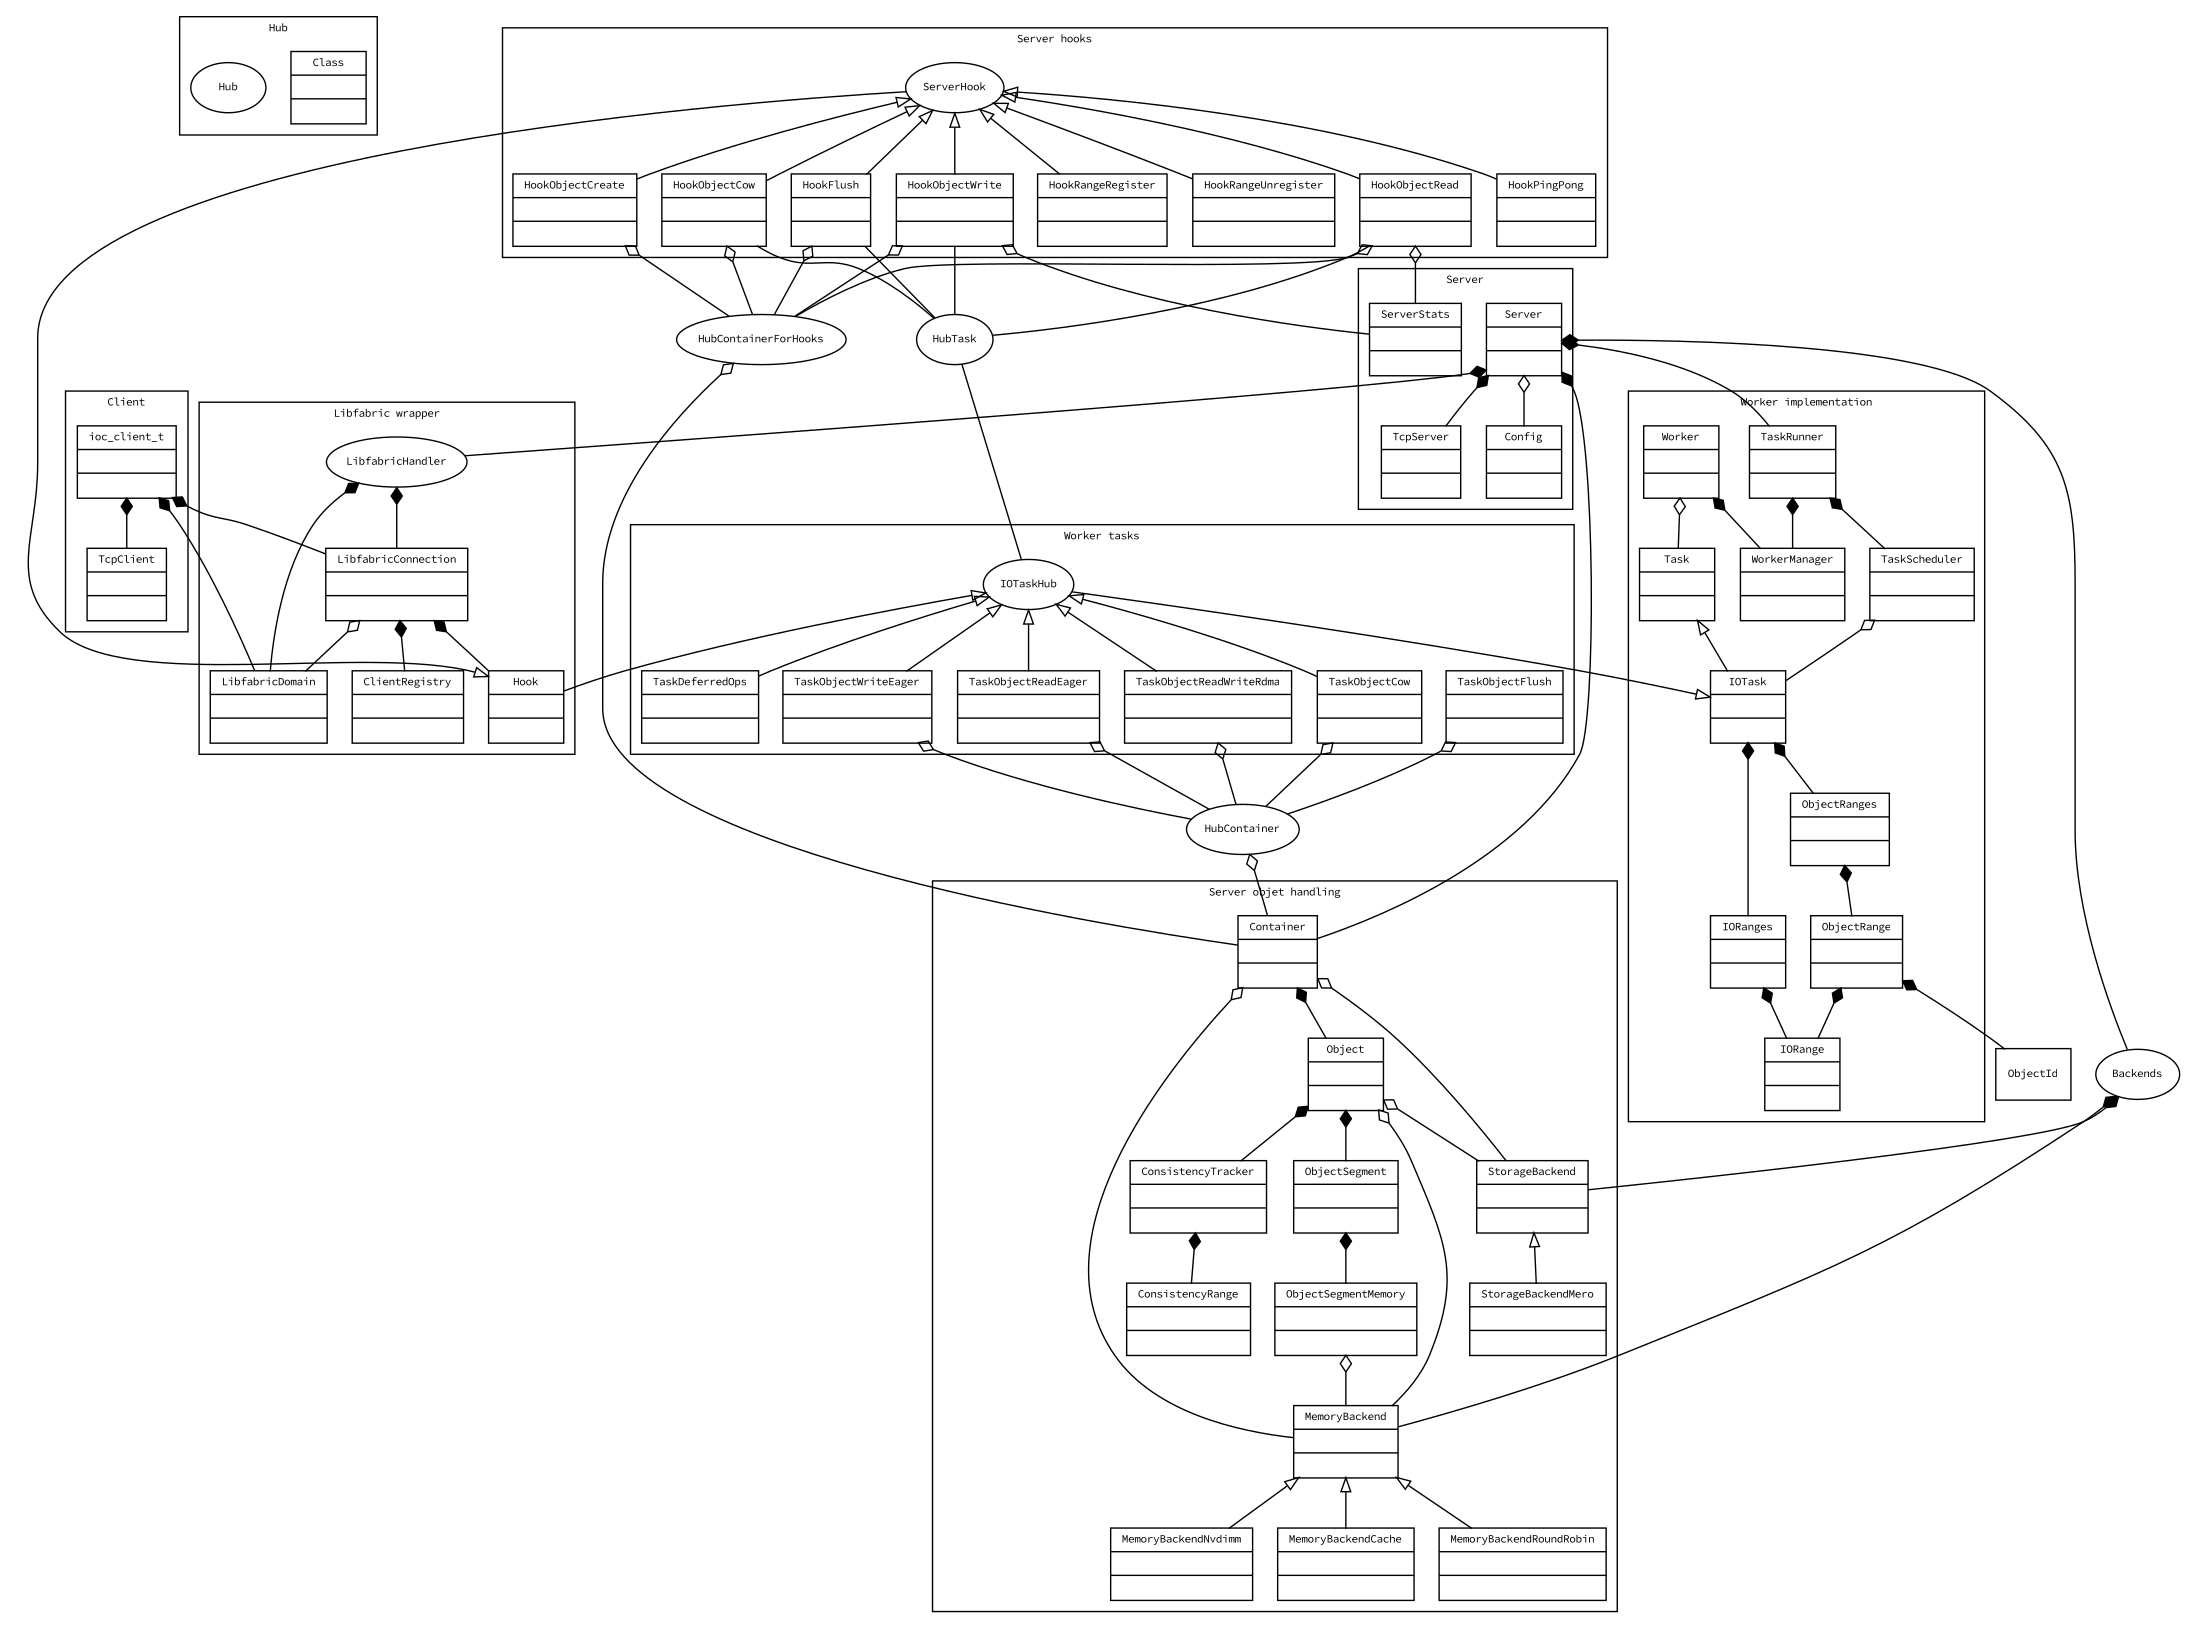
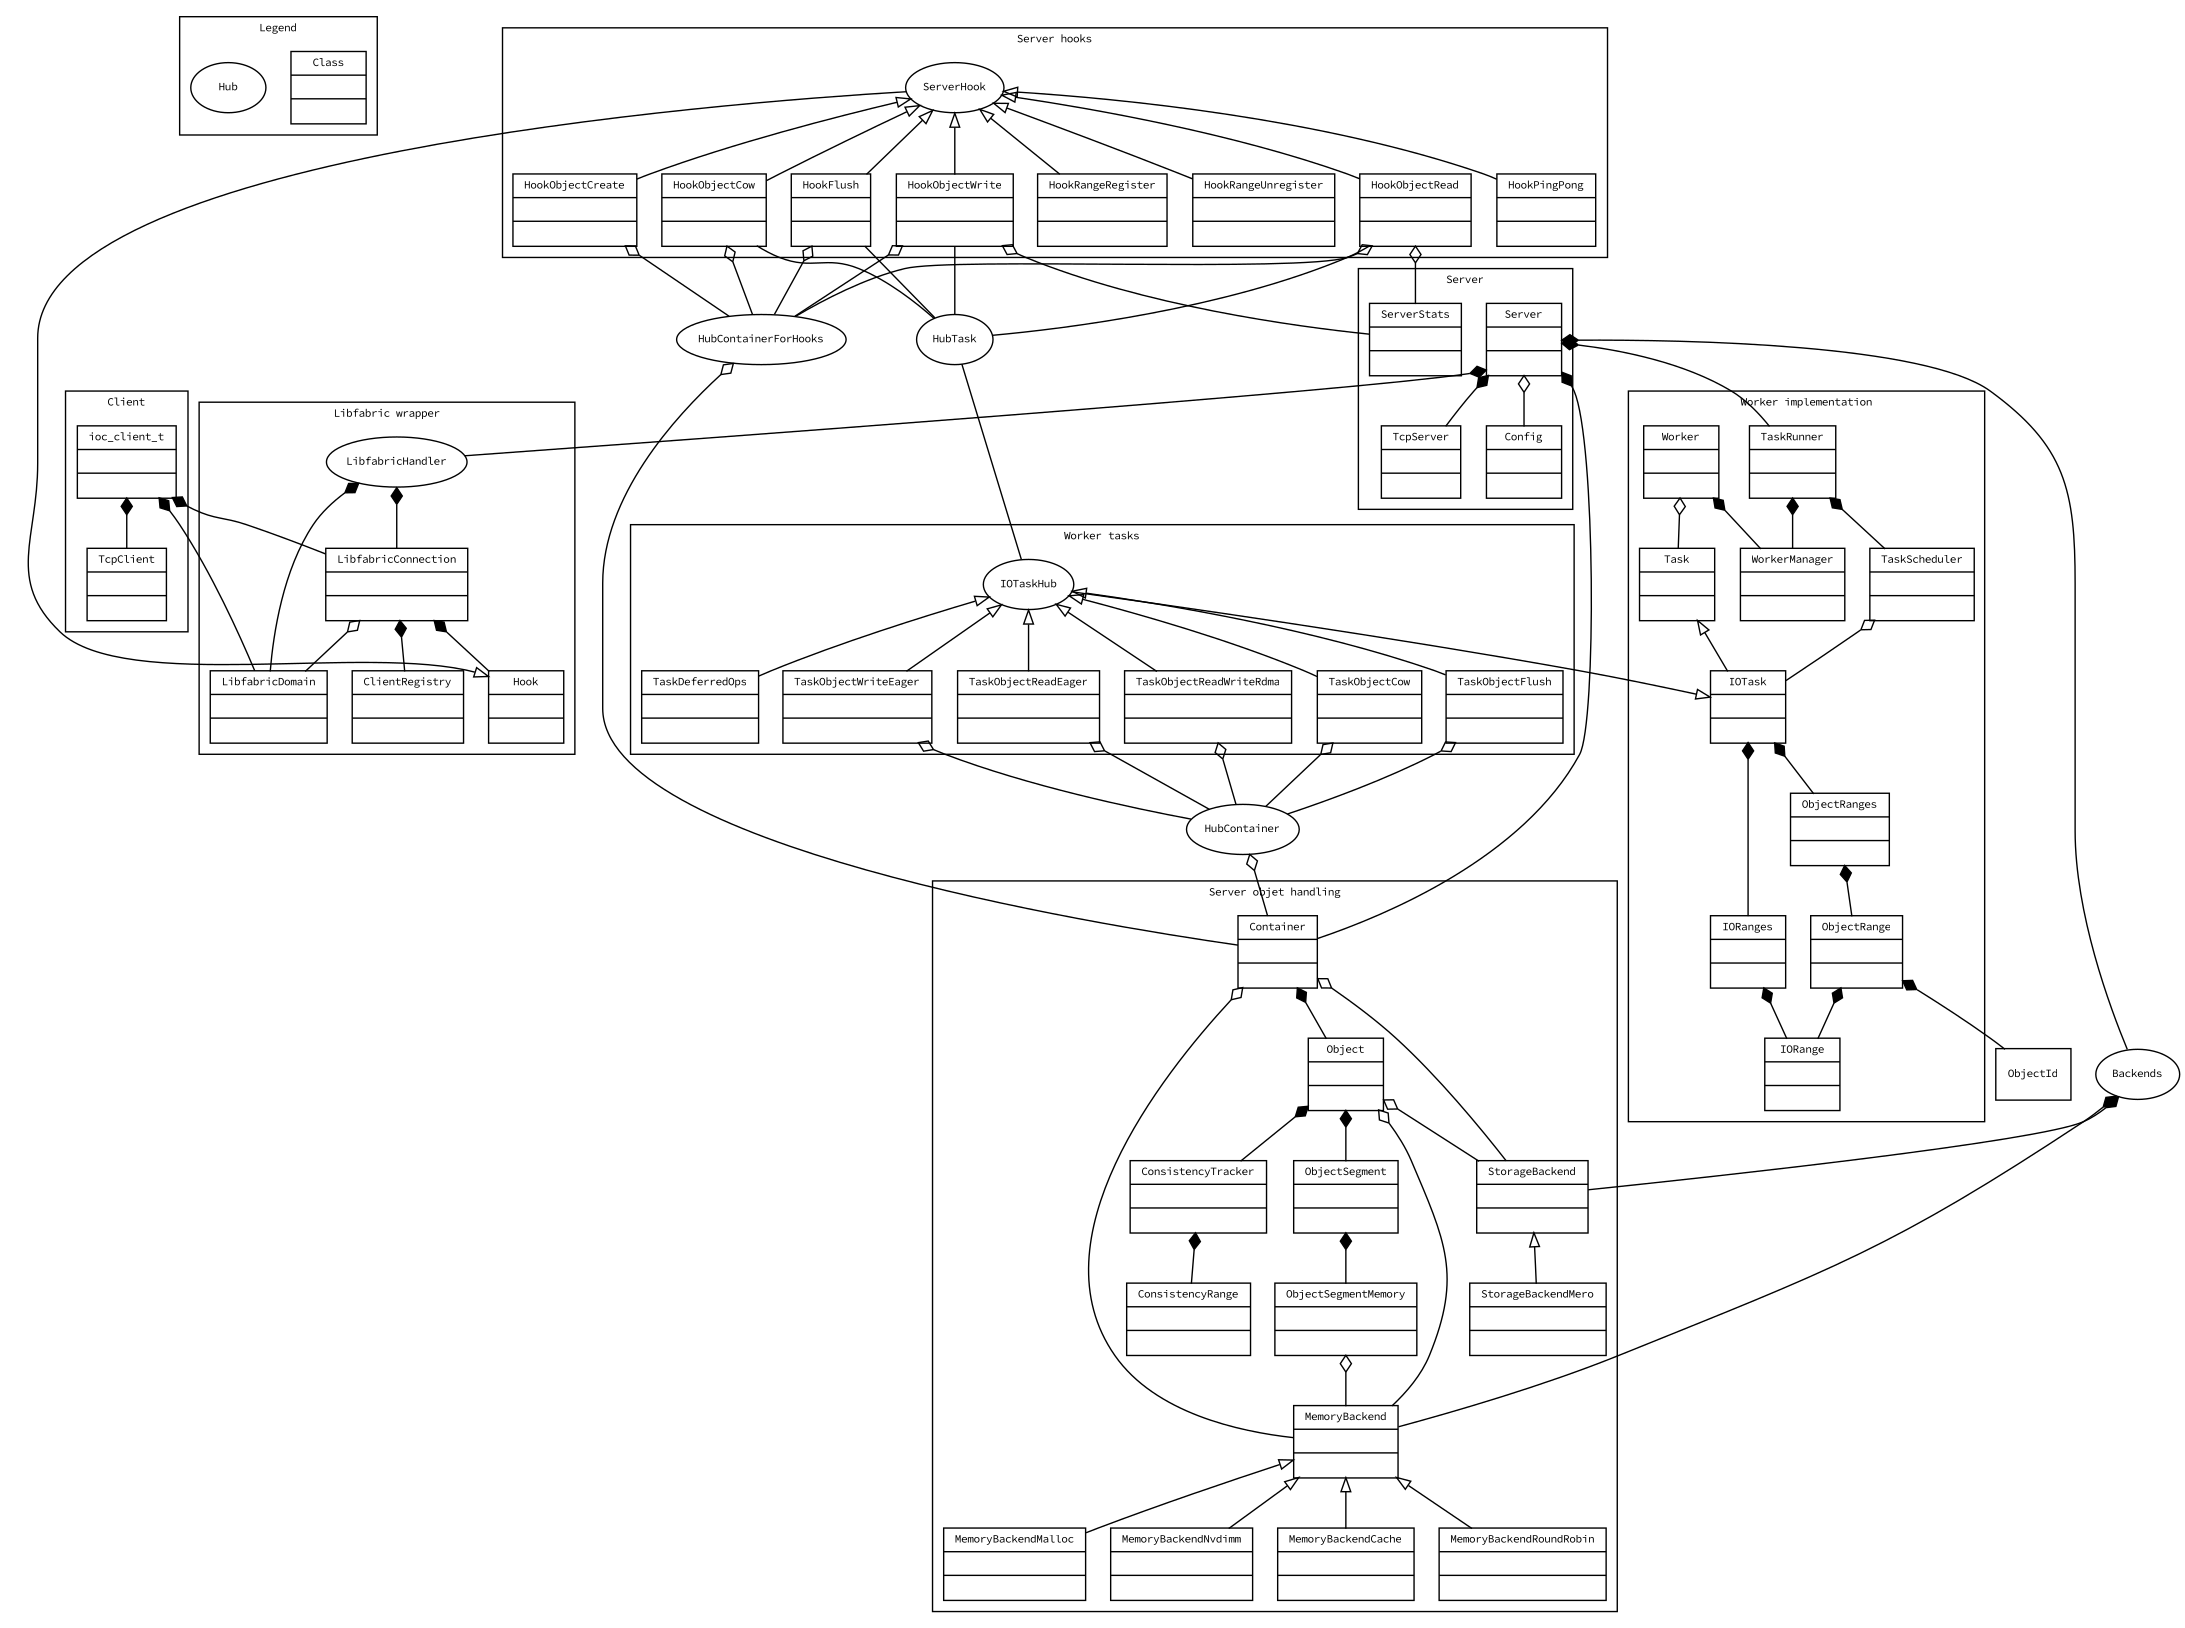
(278, 29) -> (278, 29)
(766, 636) -> (1313, 636)
none -> (1015, 1564)
